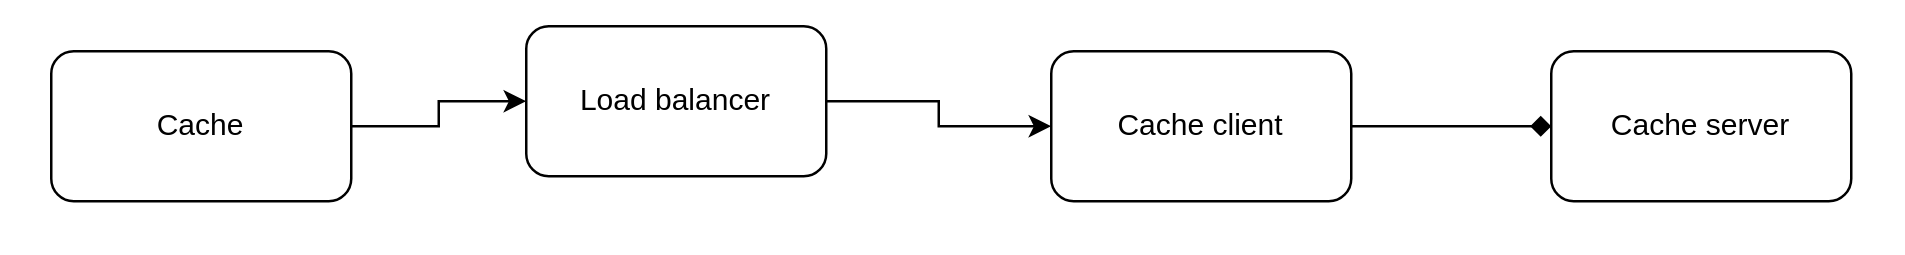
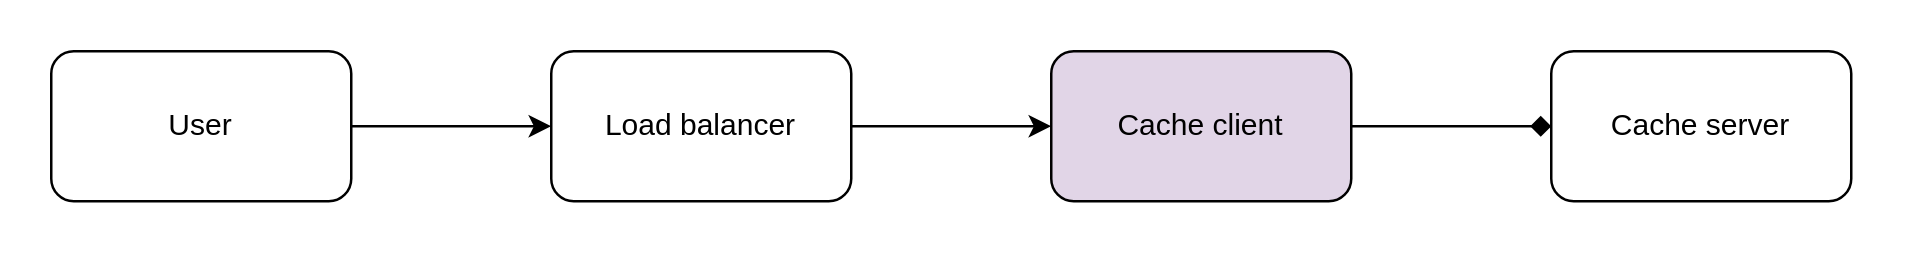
(676, 101) -> (701, 126)
(201, 126) -> (201, 126)
(1201, 126) -> (1201, 126)
